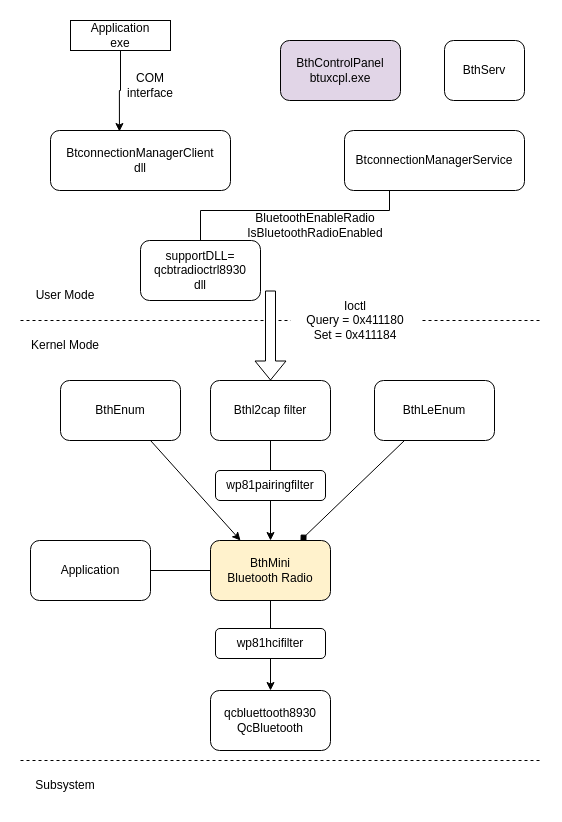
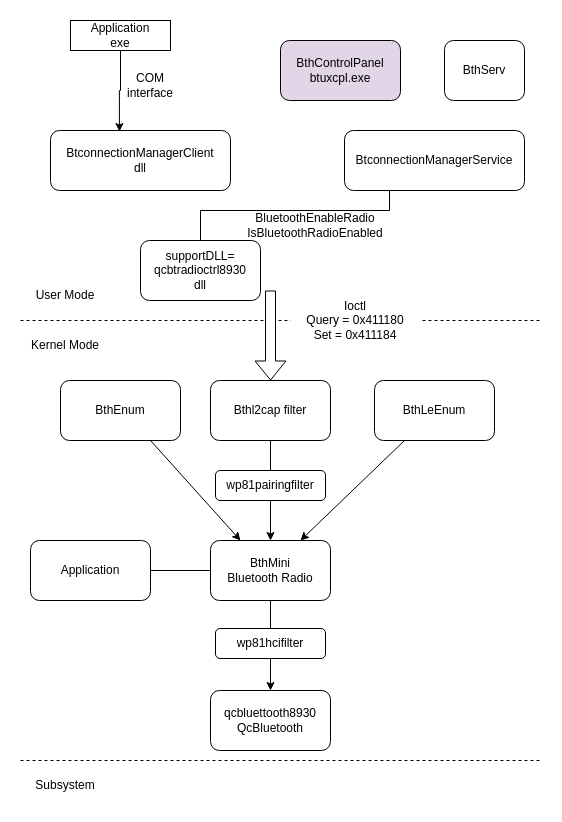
(307, 534) -> (307, 535)
(271, 571) -> (271, 571)
